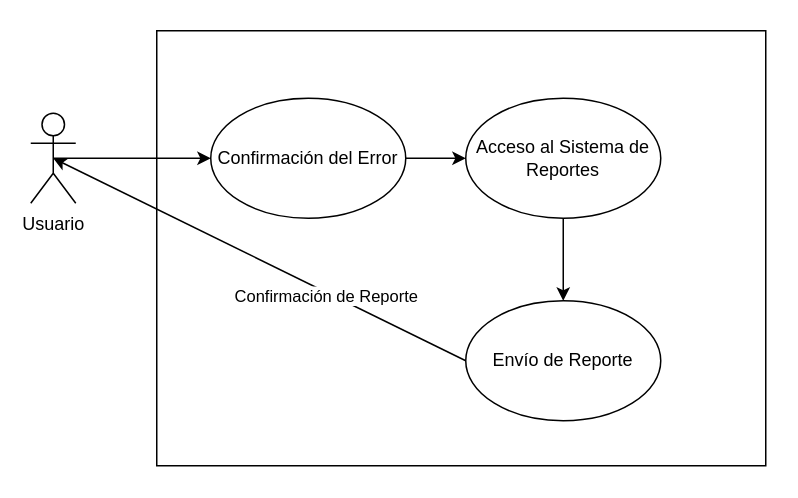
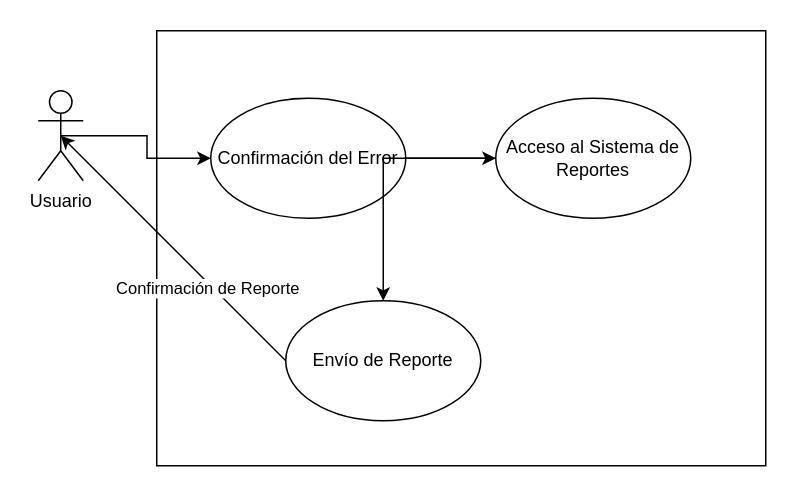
(53, 158) -> (61, 136)
(563, 158) -> (593, 158)
(563, 361) -> (383, 361)
